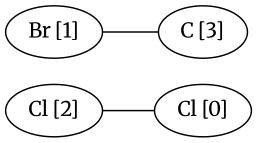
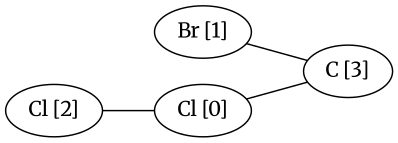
none -> (277, 91)
